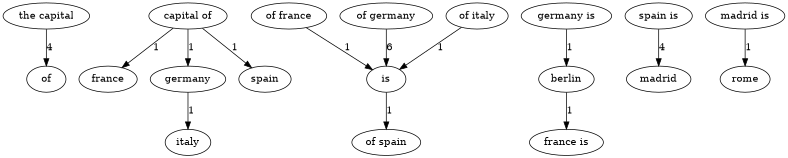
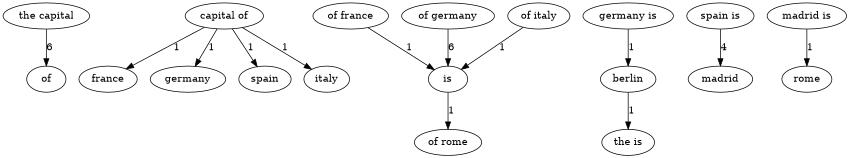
(50, 48) -> (50, 48)
(188, 107) -> (274, 47)
(386, 142) -> (448, 142)
(566, 142) -> (628, 142)
